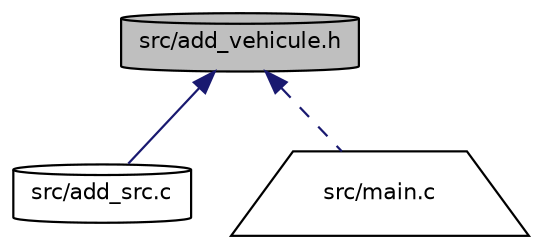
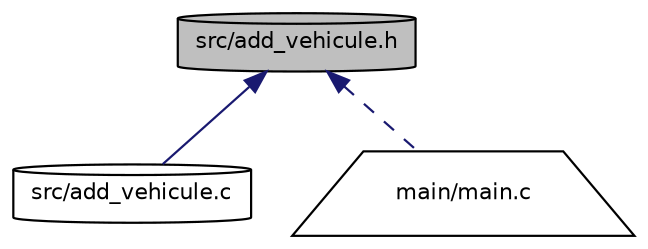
(102, 194) -> (132, 194)
(380, 194) -> (463, 194)
